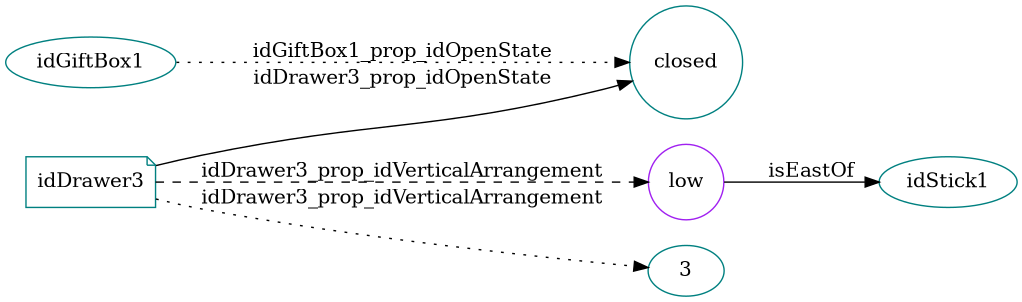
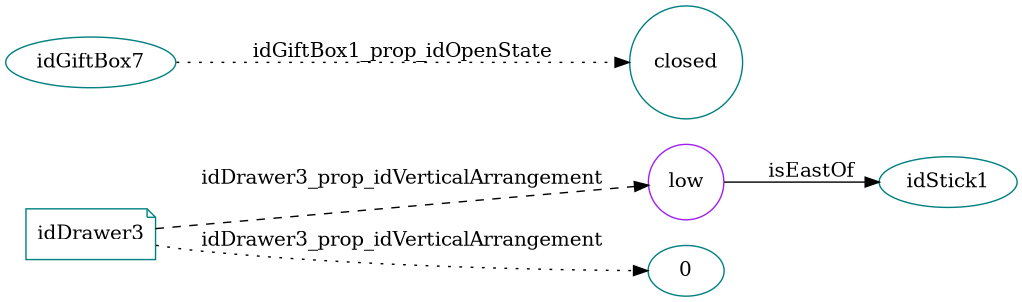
(91, 62) -> (91, 62)
(387, 127) -> none
(686, 271) -> (686, 271)
